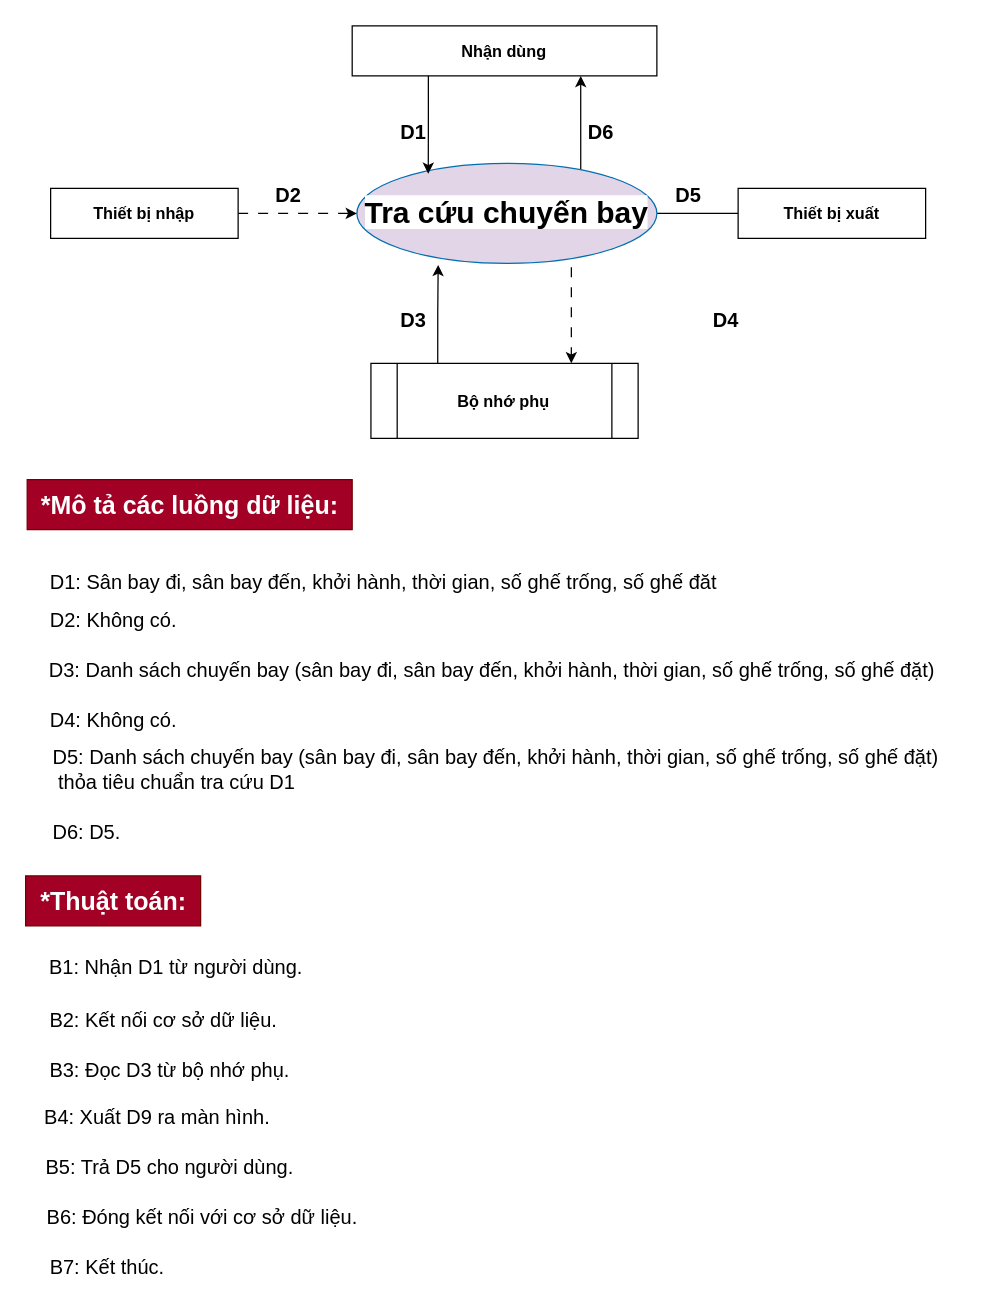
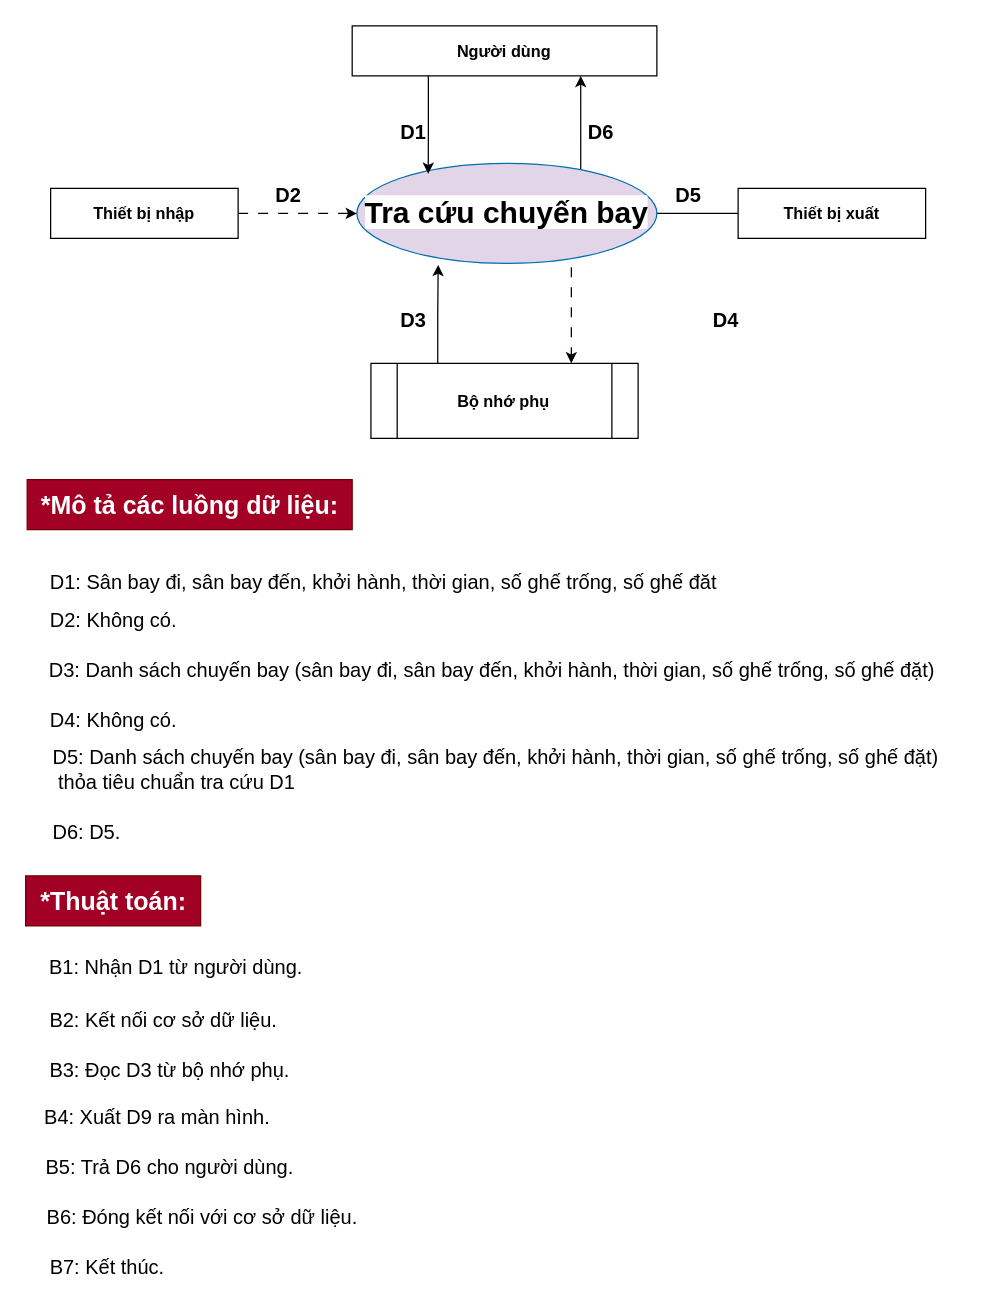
(504, 51) -> (504, 51)
(170, 1167) -> (170, 1167)
